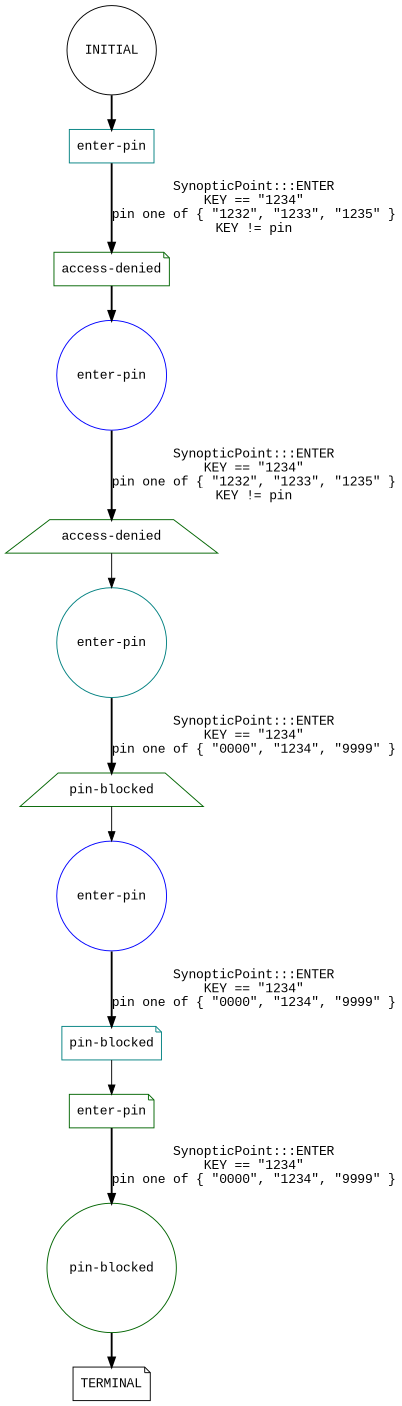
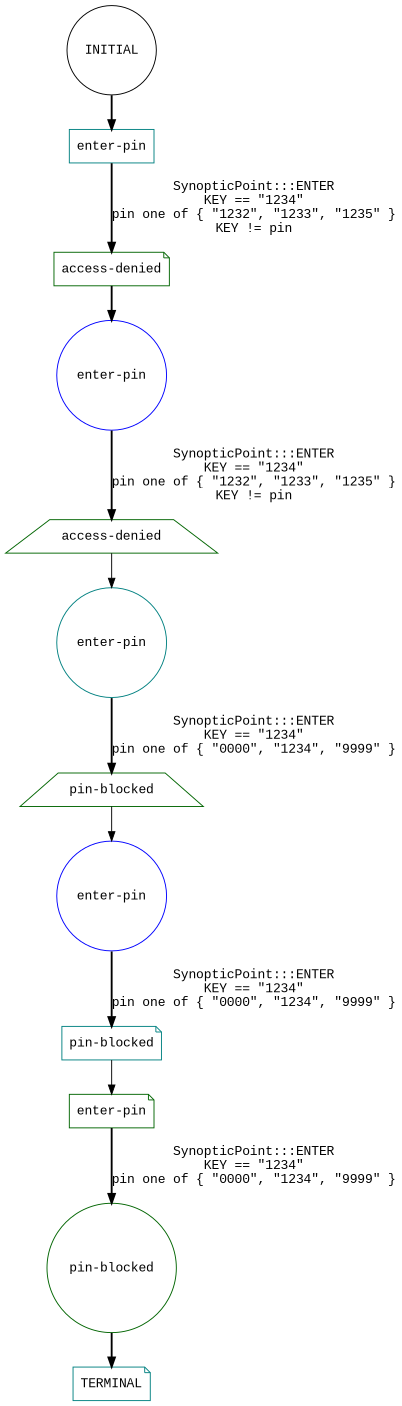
(112, 1384) -> (112, 1384)
